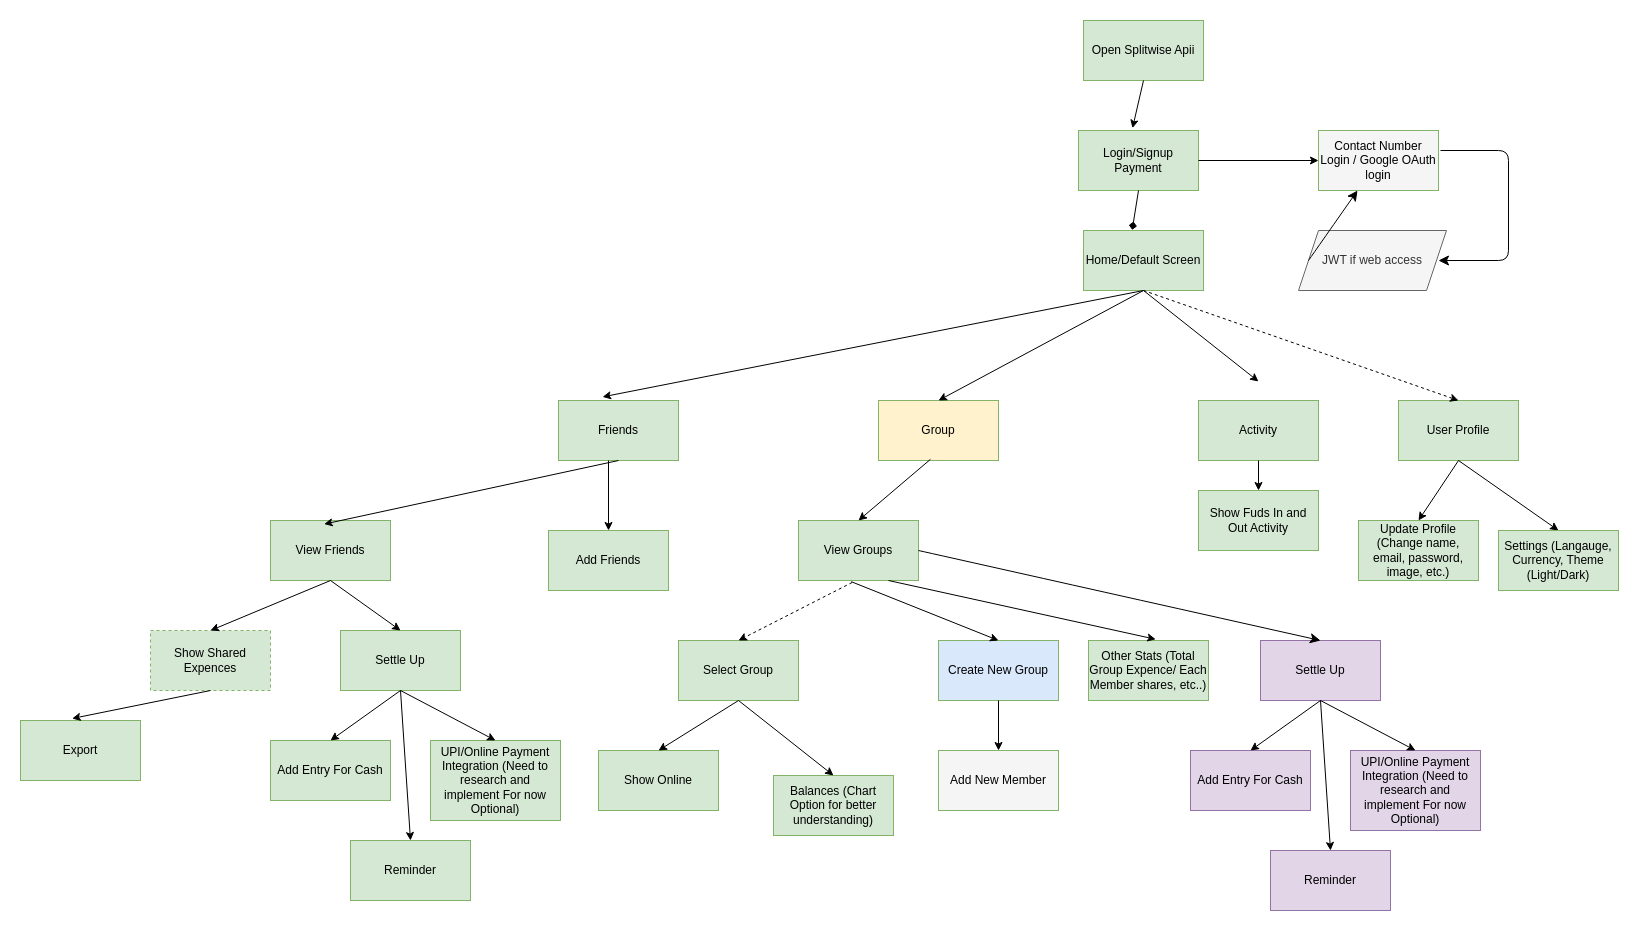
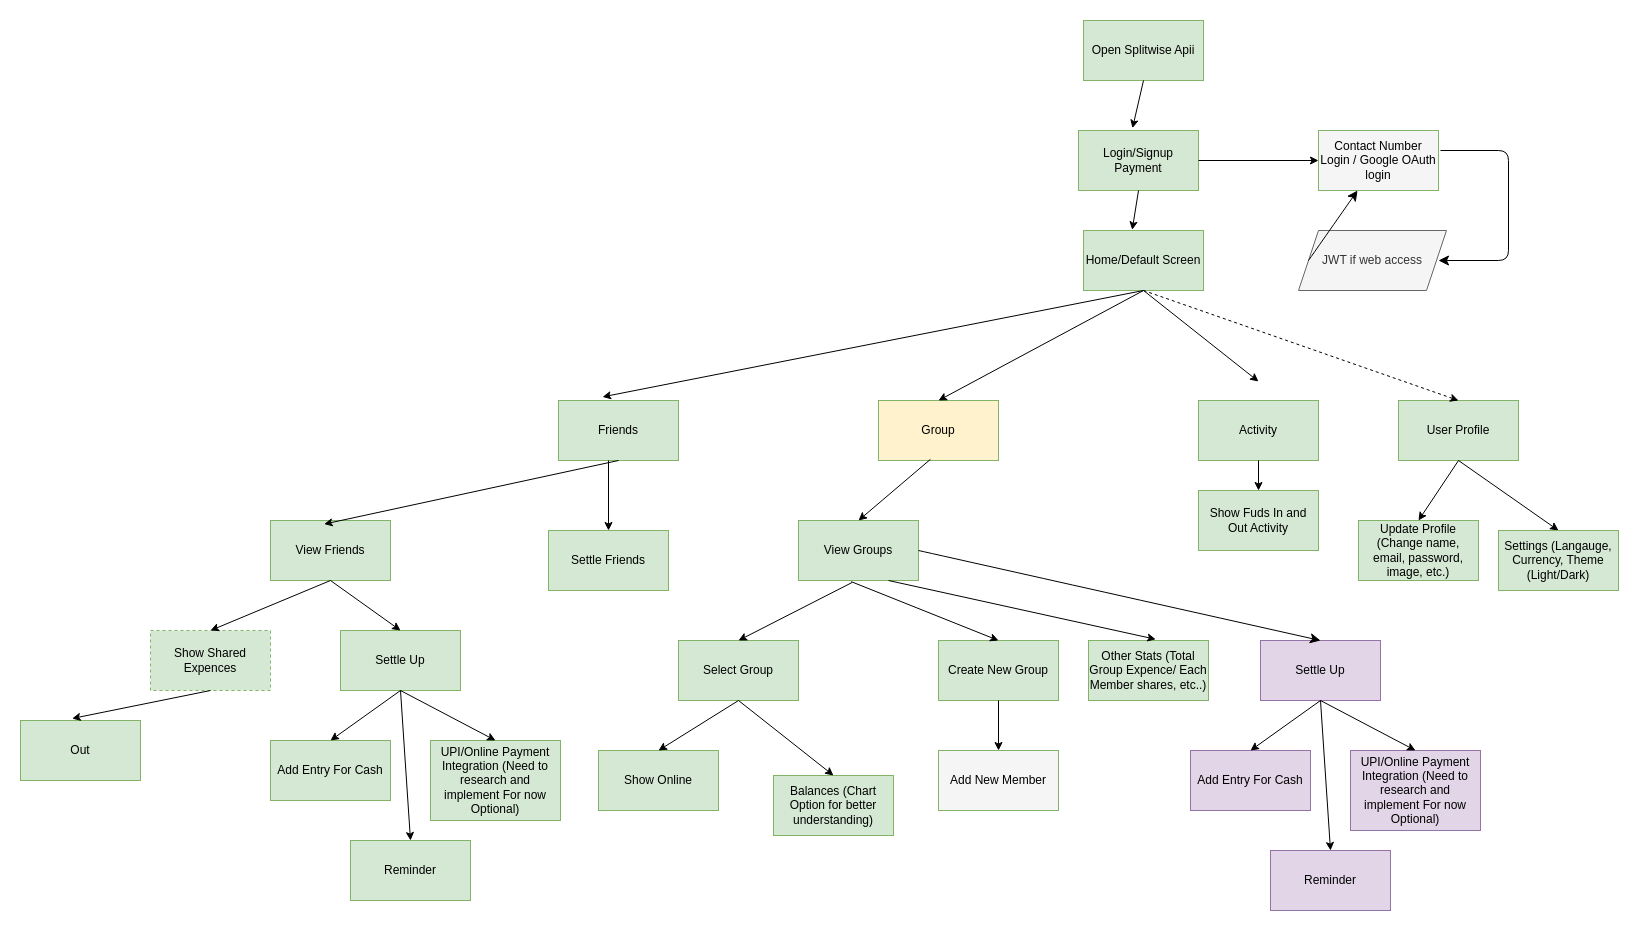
(1134, 221) -> (1134, 222)
(609, 561) -> (609, 561)
(798, 610) -> (798, 610)
(999, 671) -> (999, 671)
(81, 751) -> (81, 751)
